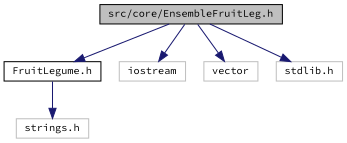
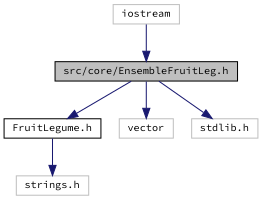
(175, 39) -> (146, 38)
